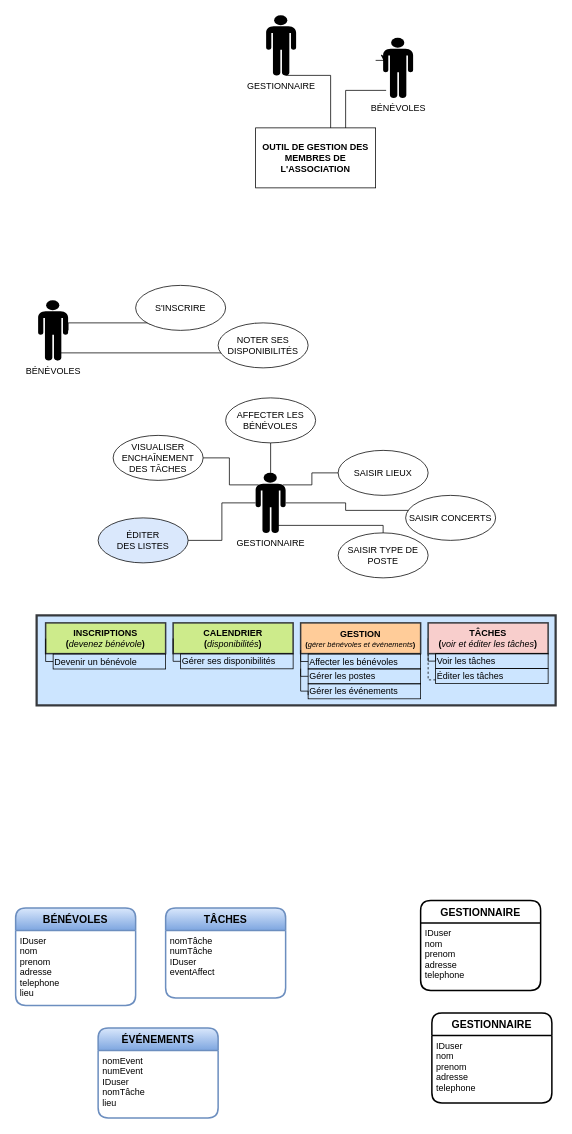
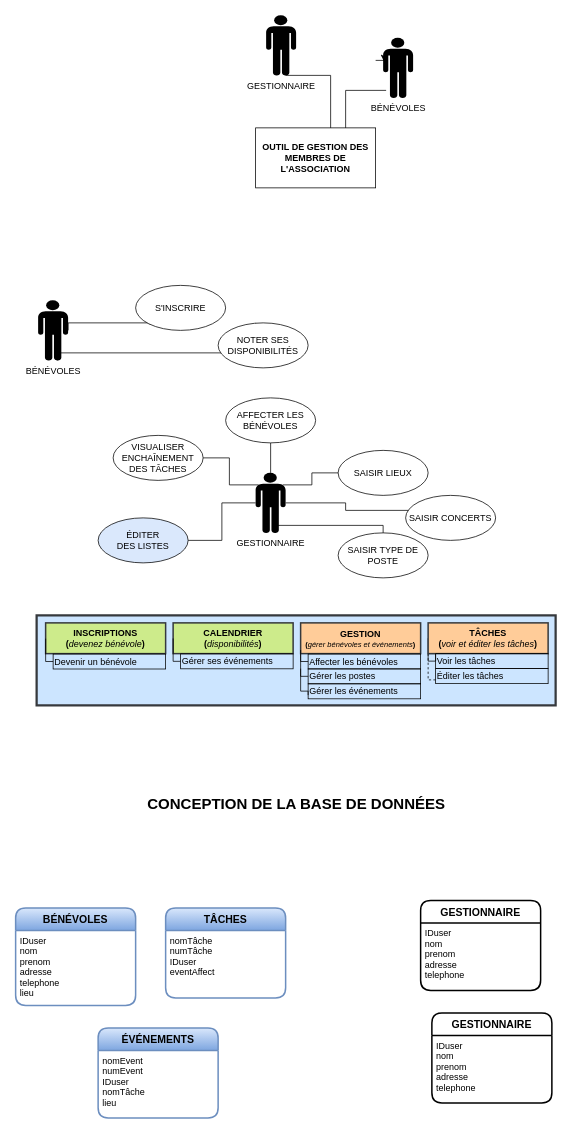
(488, 638) -> (488, 638)
(234, 661) -> (230, 661)
none -> (296, 803)
